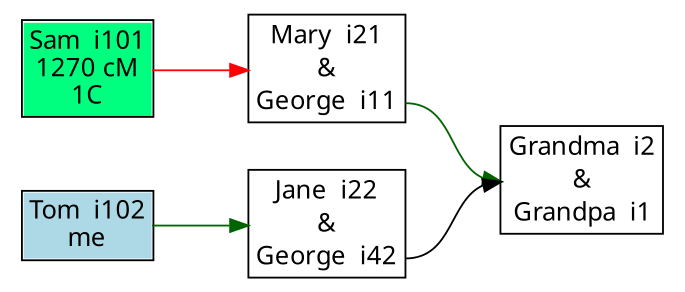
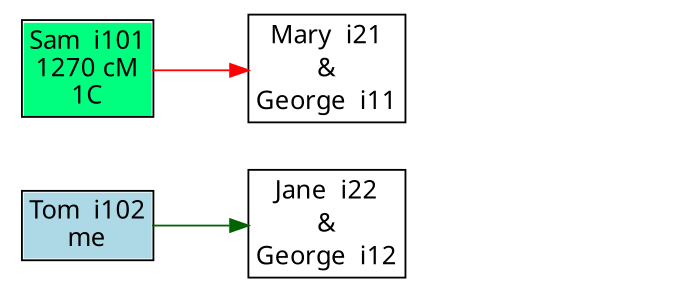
(582, 180) -> none
(327, 257) -> (327, 257)
